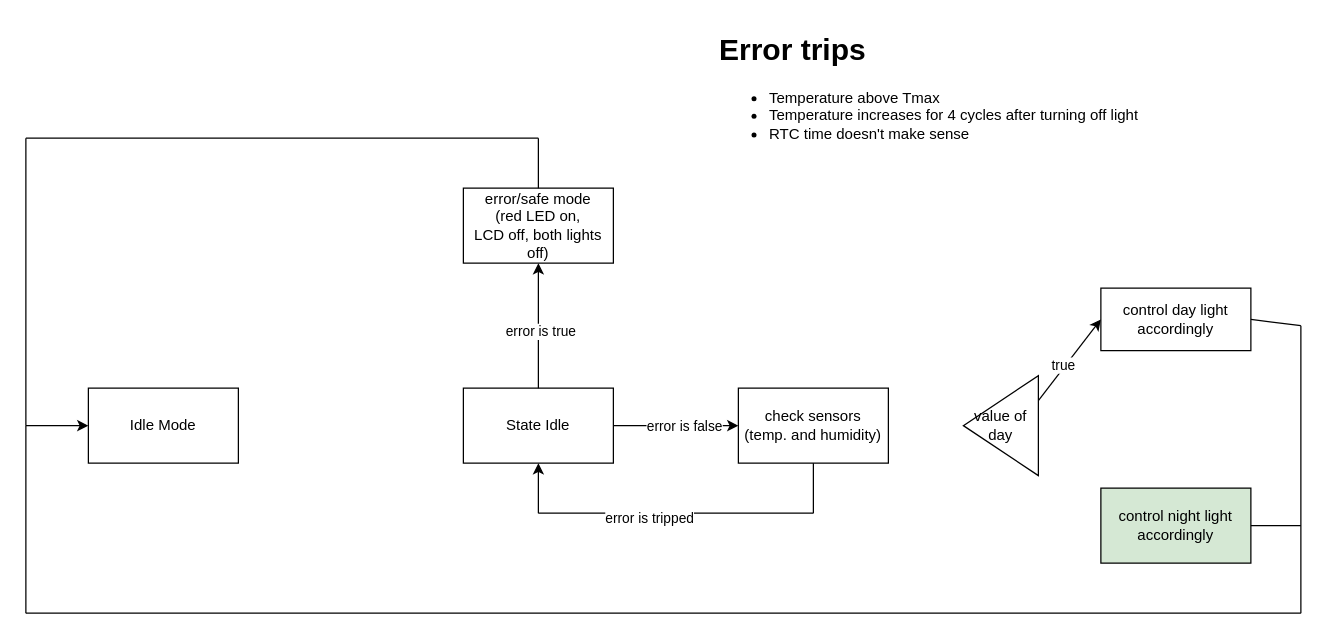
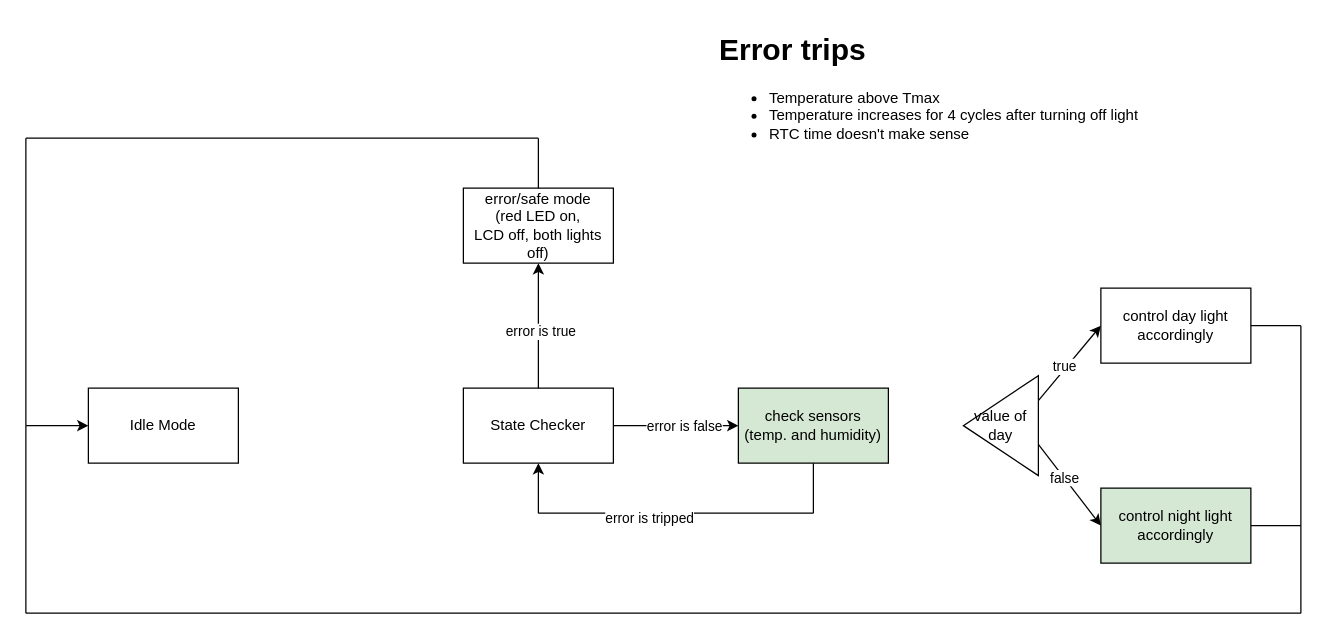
(1176, 319) -> (1176, 326)
(538, 426) -> (538, 426)
(813, 426) -> (813, 426)
none -> (1067, 482)
